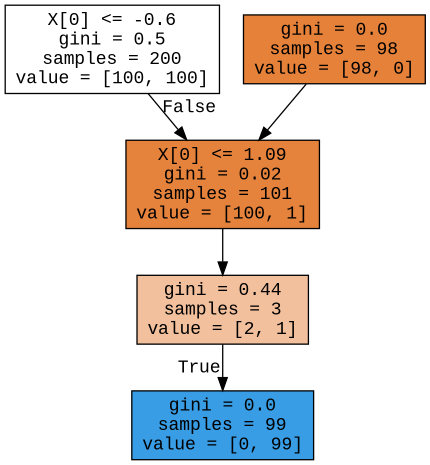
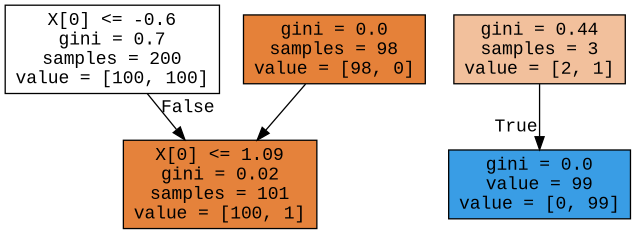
(112, 49) -> (112, 49)
(223, 245) -> none
(223, 425) -> (540, 184)
